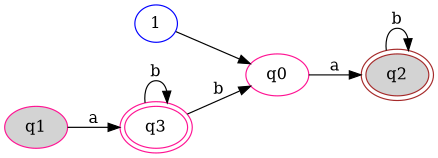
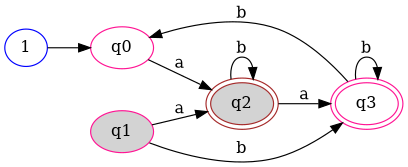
none -> (298, 104)
(94, 119) -> (242, 149)
none -> (174, 120)
